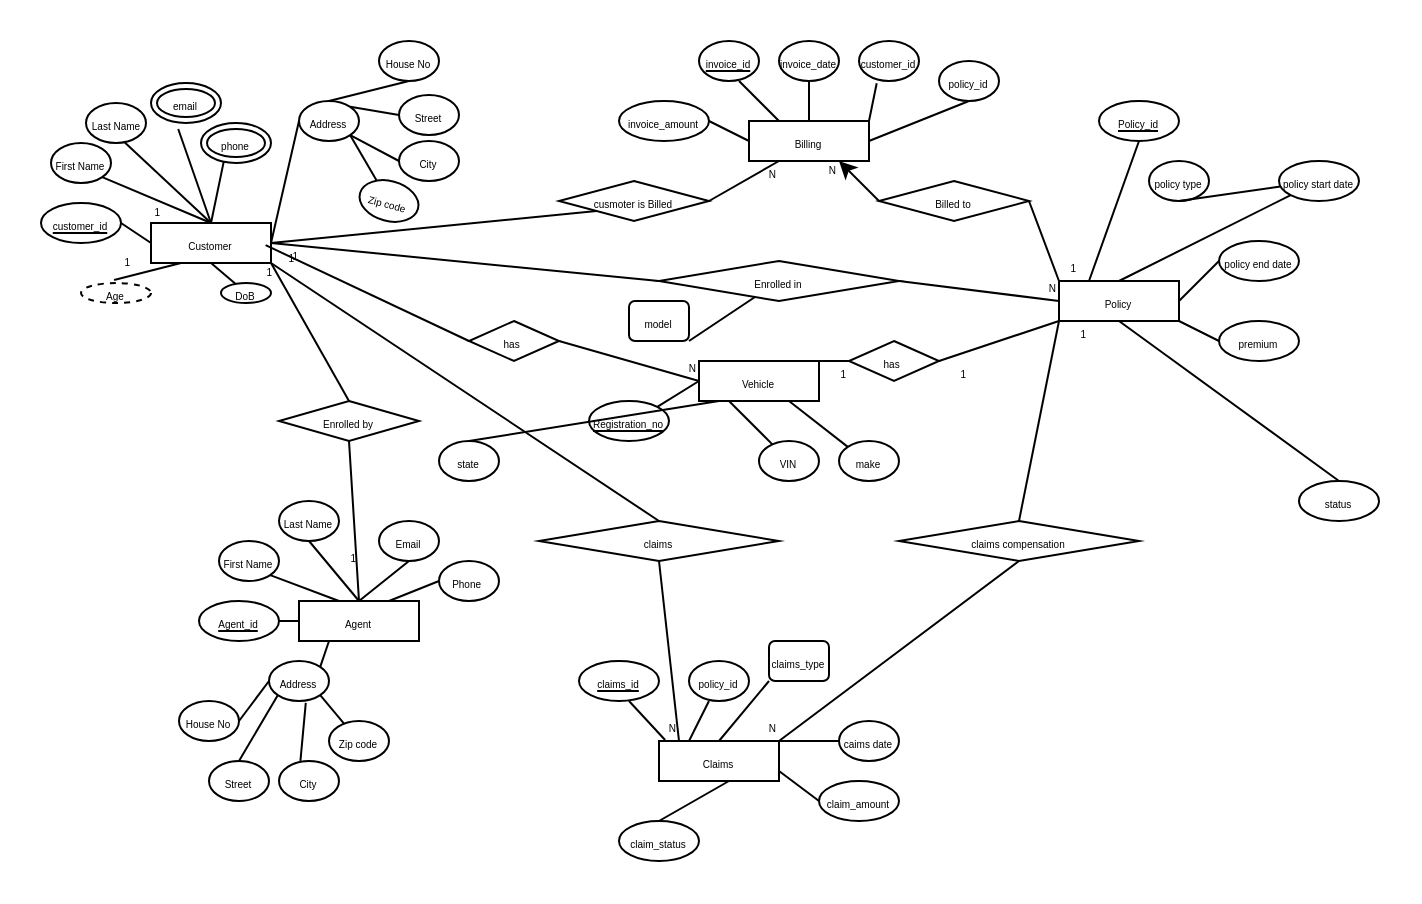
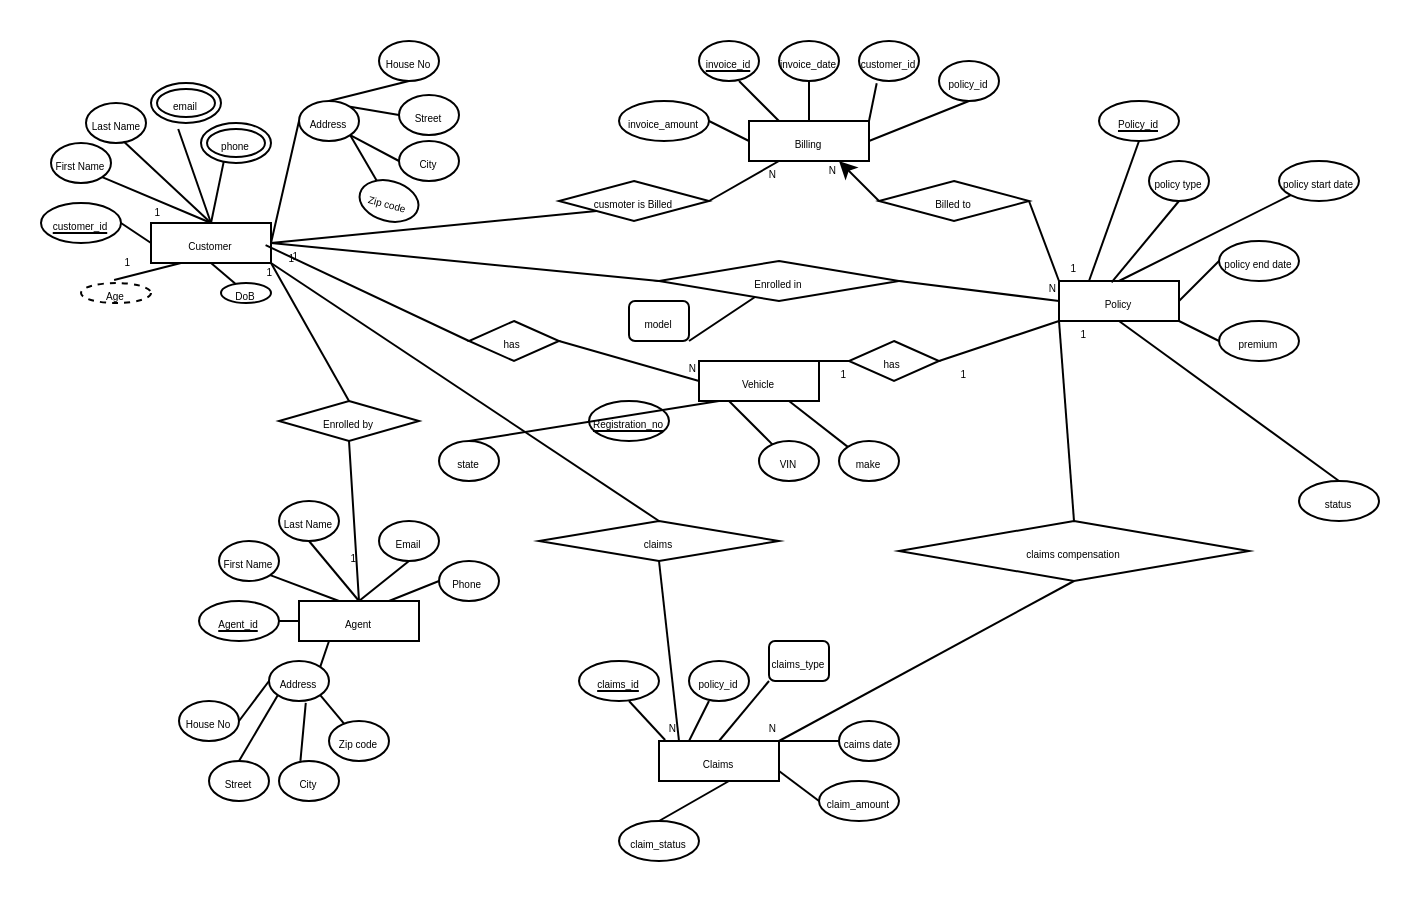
(1236, 193) -> (1146, 241)
(676, 395) -> none
(1019, 541) -> (1074, 551)
